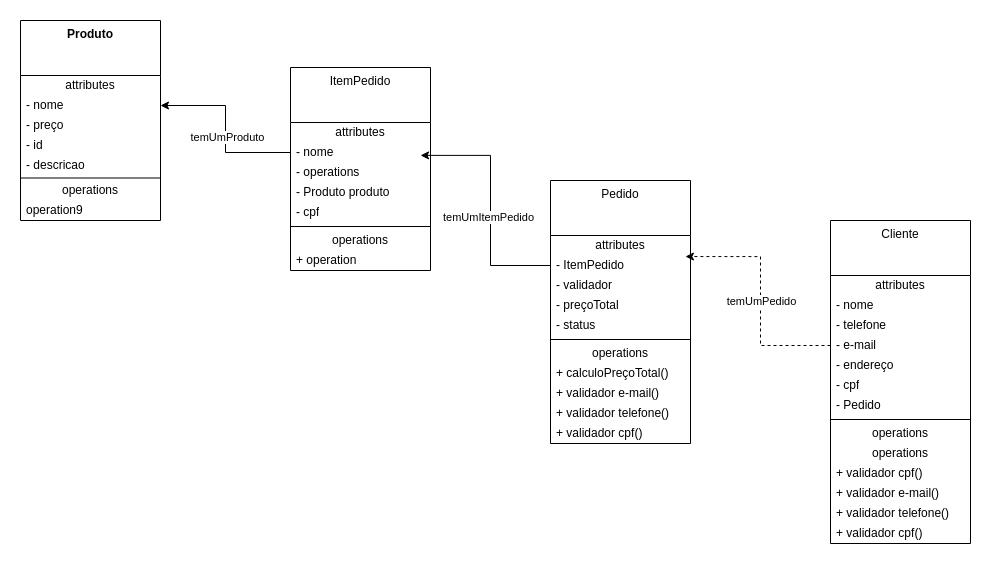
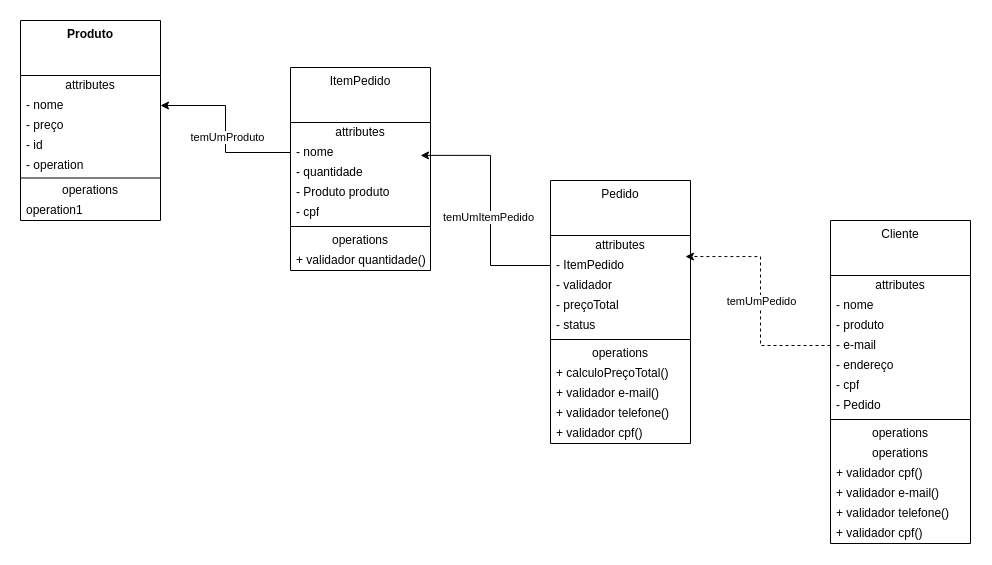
(60, 166) -> (60, 166)
(334, 173) -> (334, 173)
(59, 211) -> (59, 211)
(362, 261) -> (362, 261)
(867, 326) -> (865, 326)
